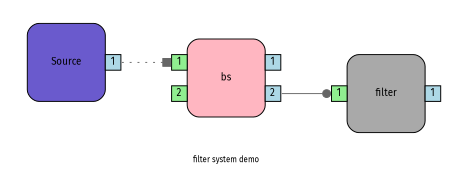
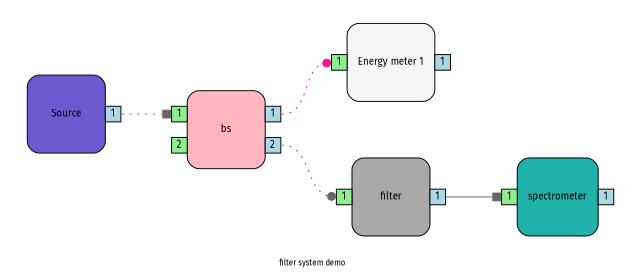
none -> (391, 62)
(302, 94) -> (307, 167)
none -> (557, 197)
